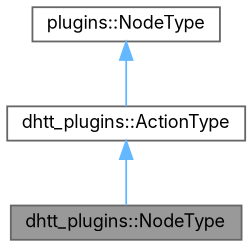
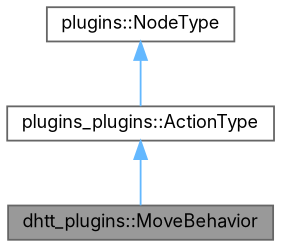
(126, 123) -> (141, 123)
(126, 223) -> (141, 223)
